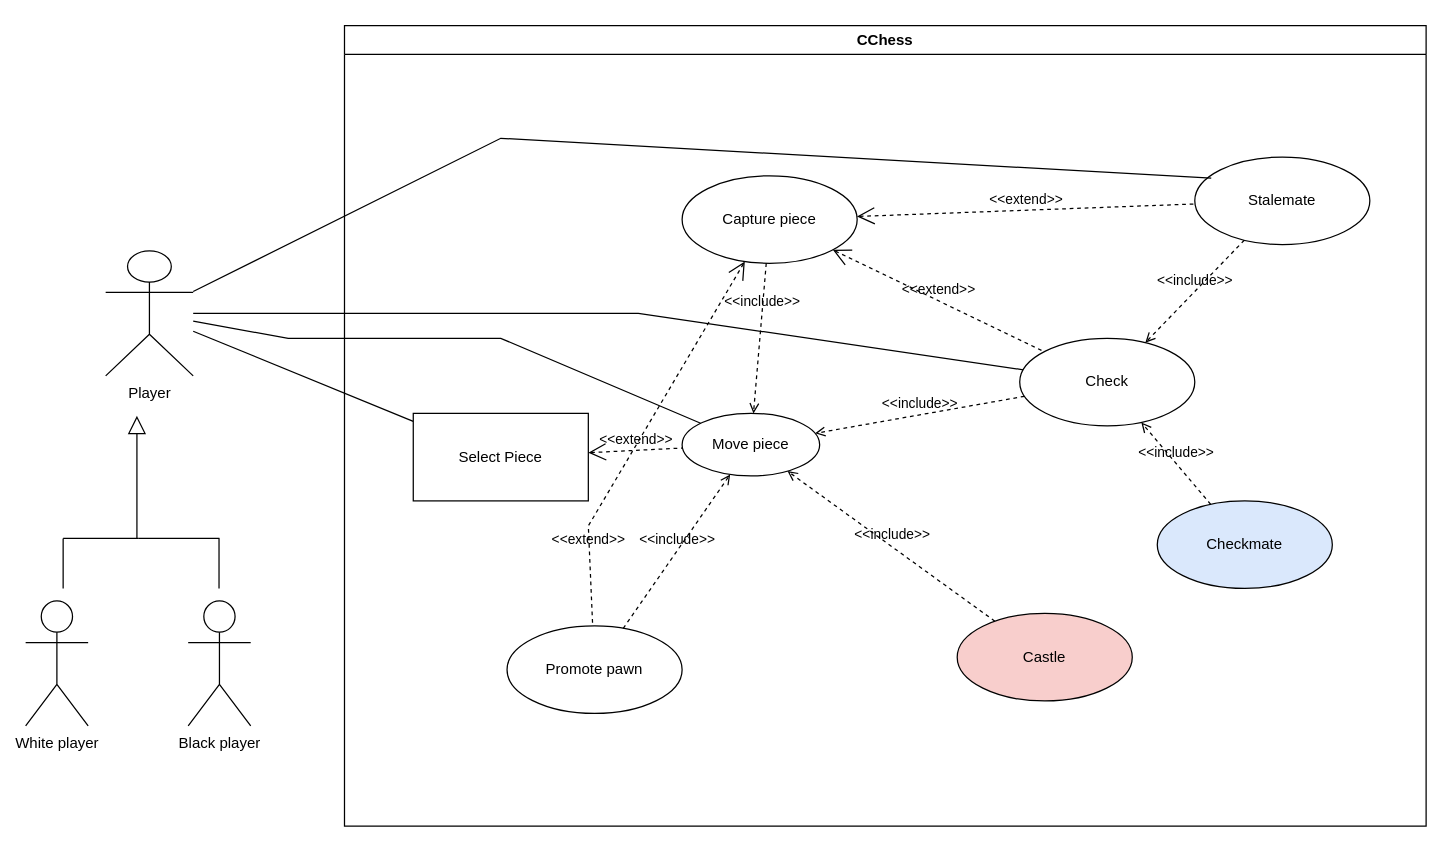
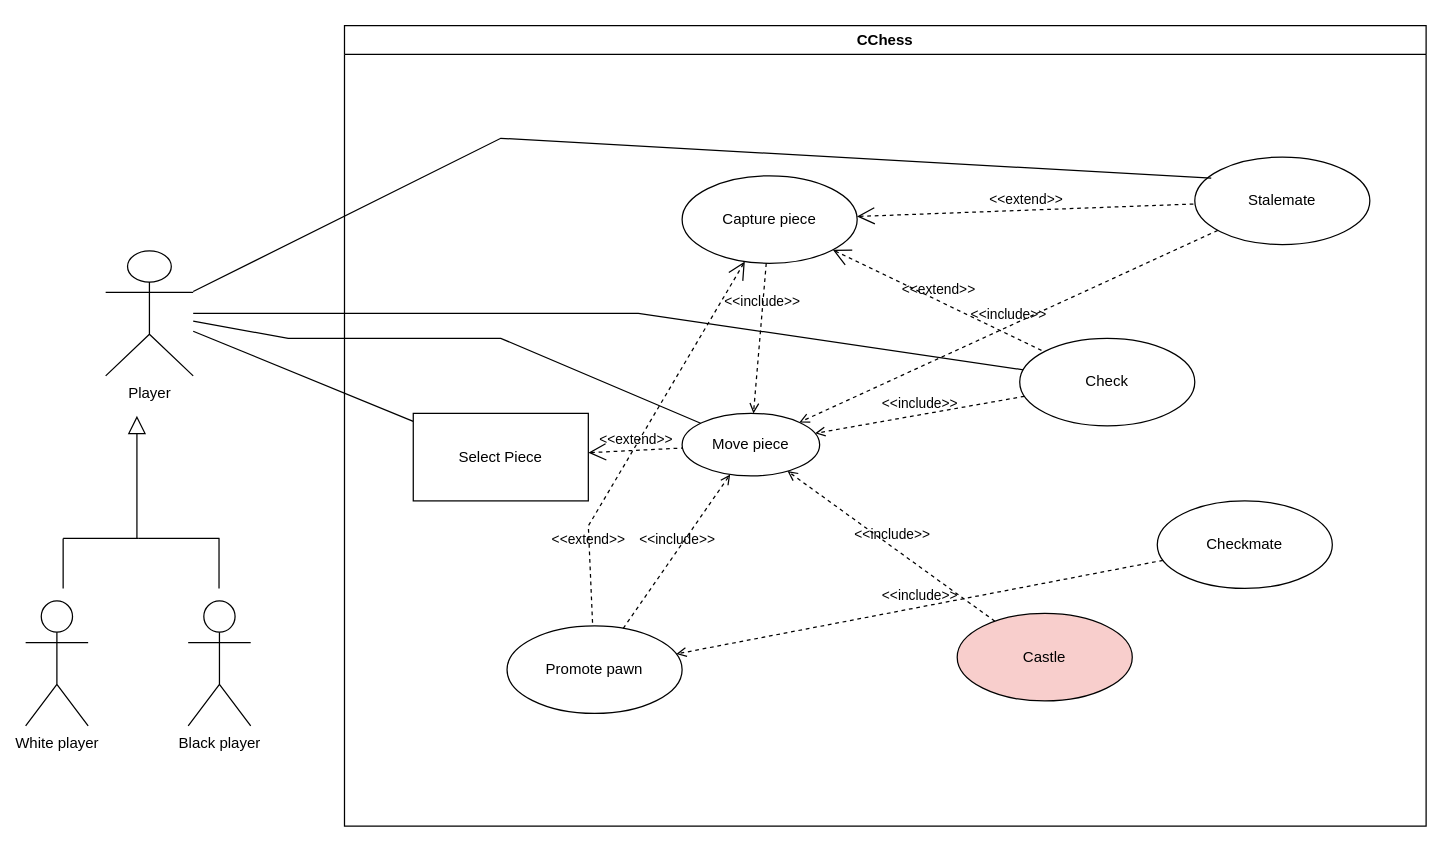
(1196, 290) -> (1010, 325)
(1177, 464) -> (921, 607)
(1244, 544) -> (1244, 544)
